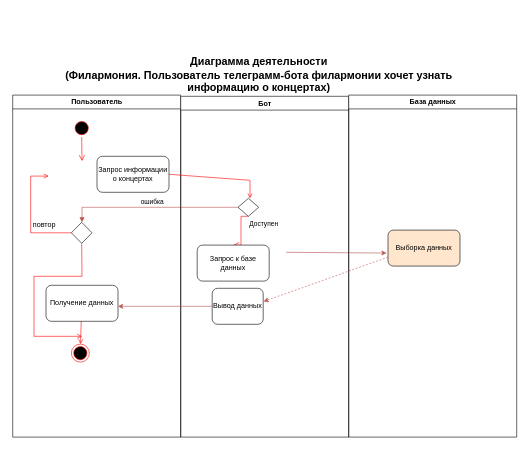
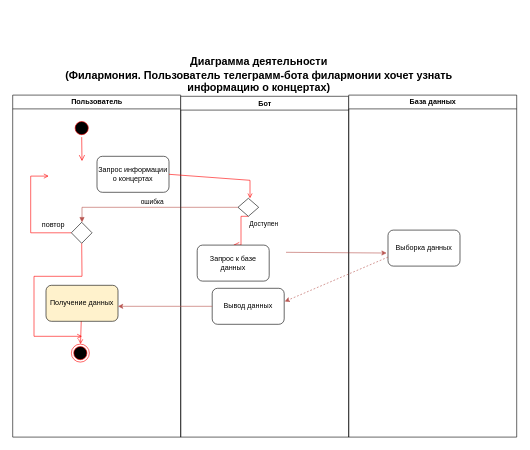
(44, 225) -> (53, 225)
(424, 248) -> (424, 248)
(82, 303) -> (82, 303)
(238, 306) -> (248, 306)
